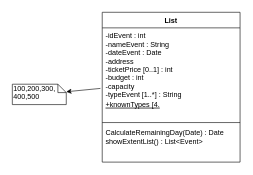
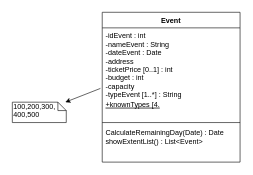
(171, 20) -> (171, 20)
(39, 95) -> (39, 113)
